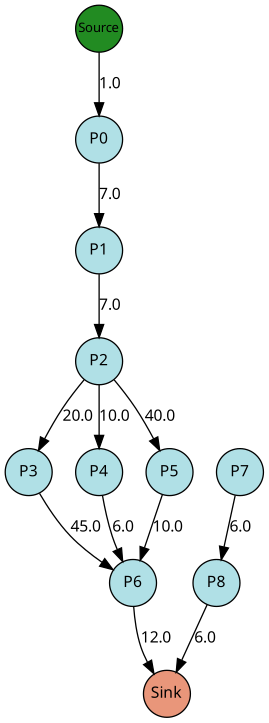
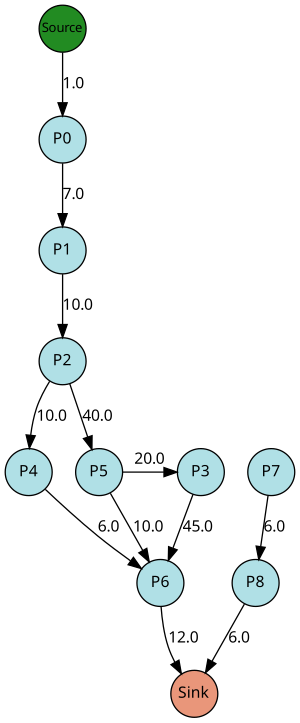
(110, 306) -> (78, 306)
(63, 408) -> (143, 472)
